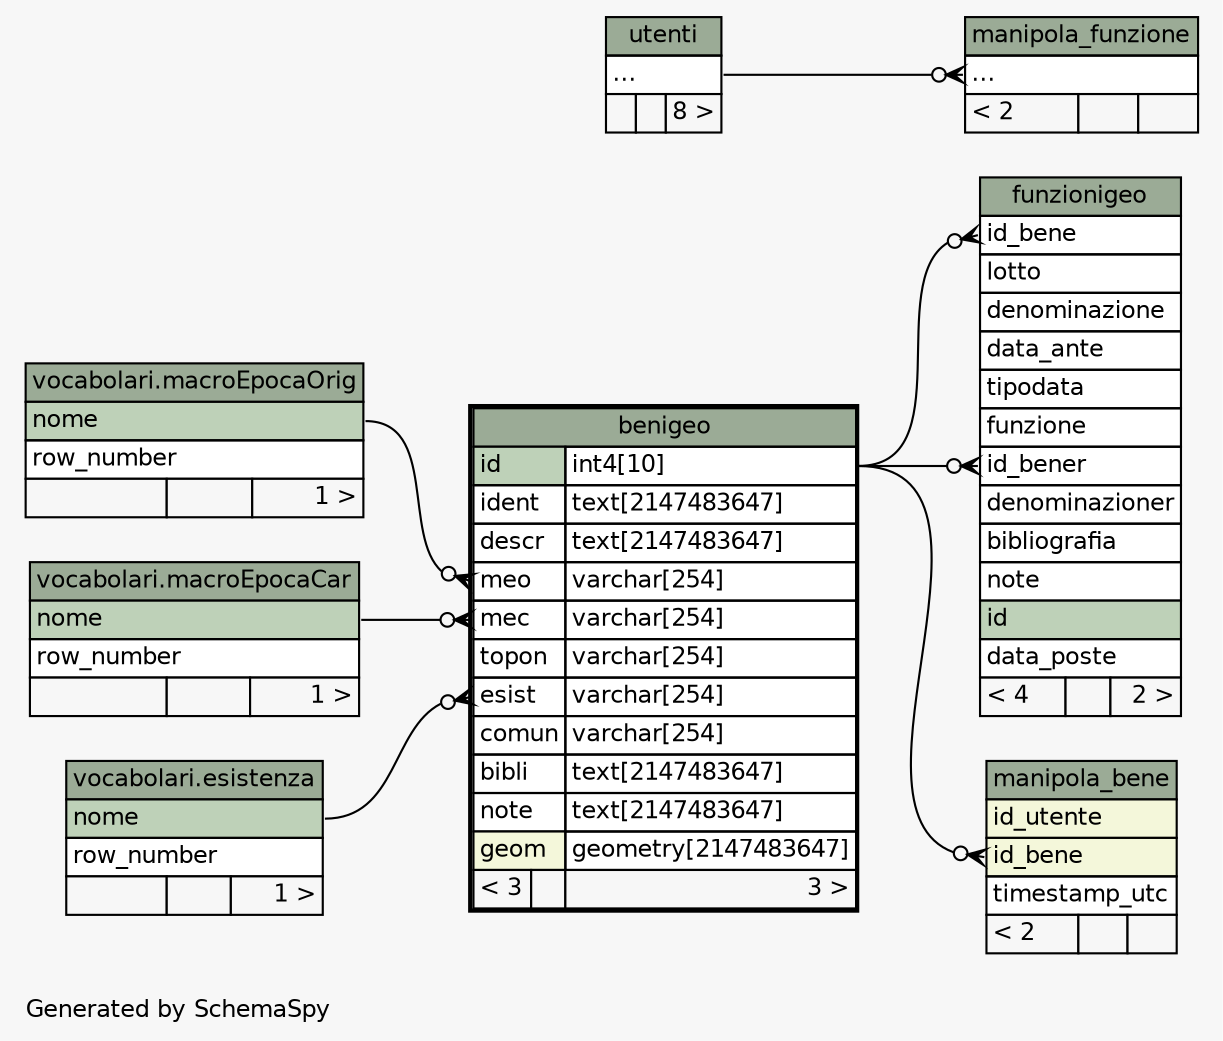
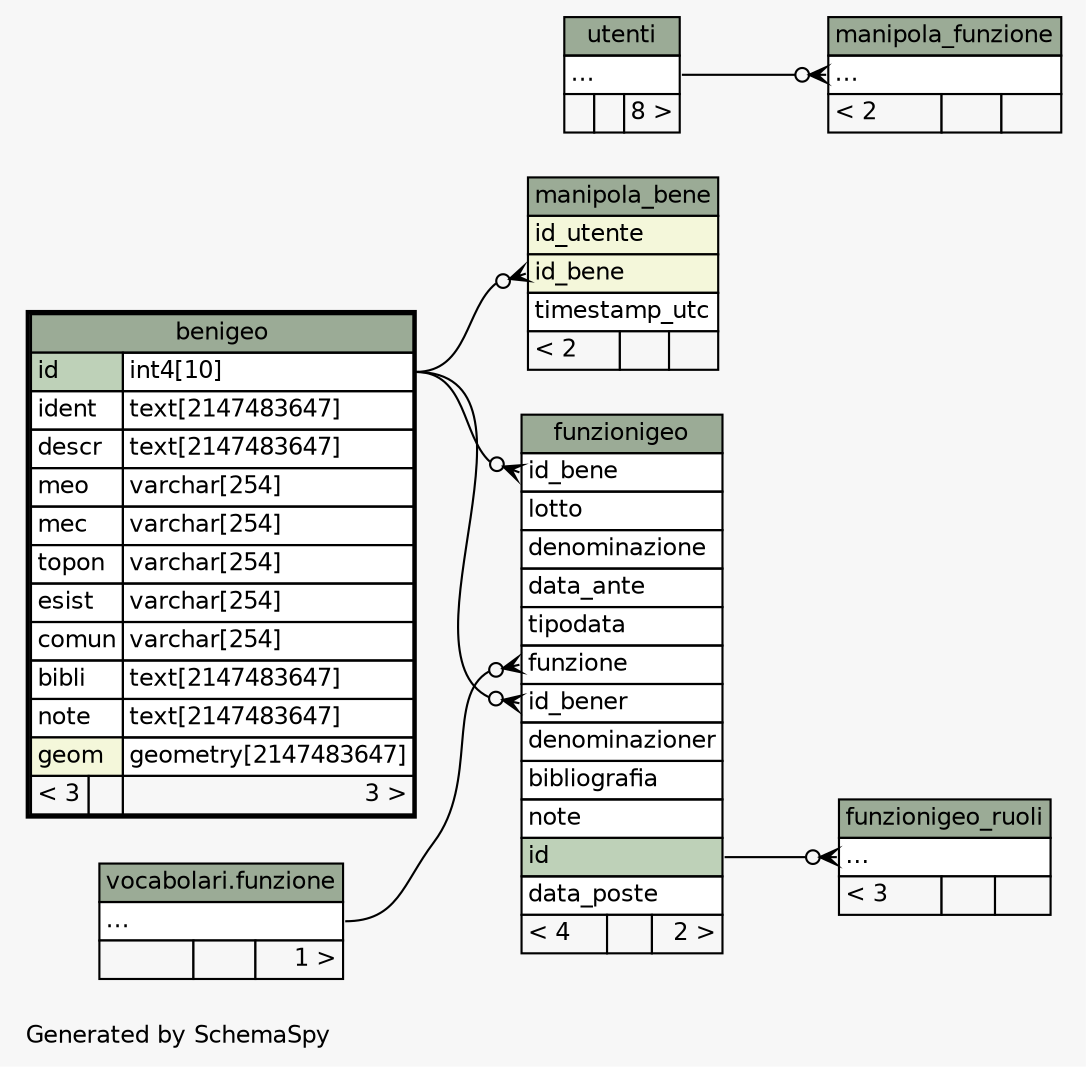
(195, 440) -> none
(195, 639) -> none
(195, 838) -> none
none -> (944, 857)
none -> (221, 921)
